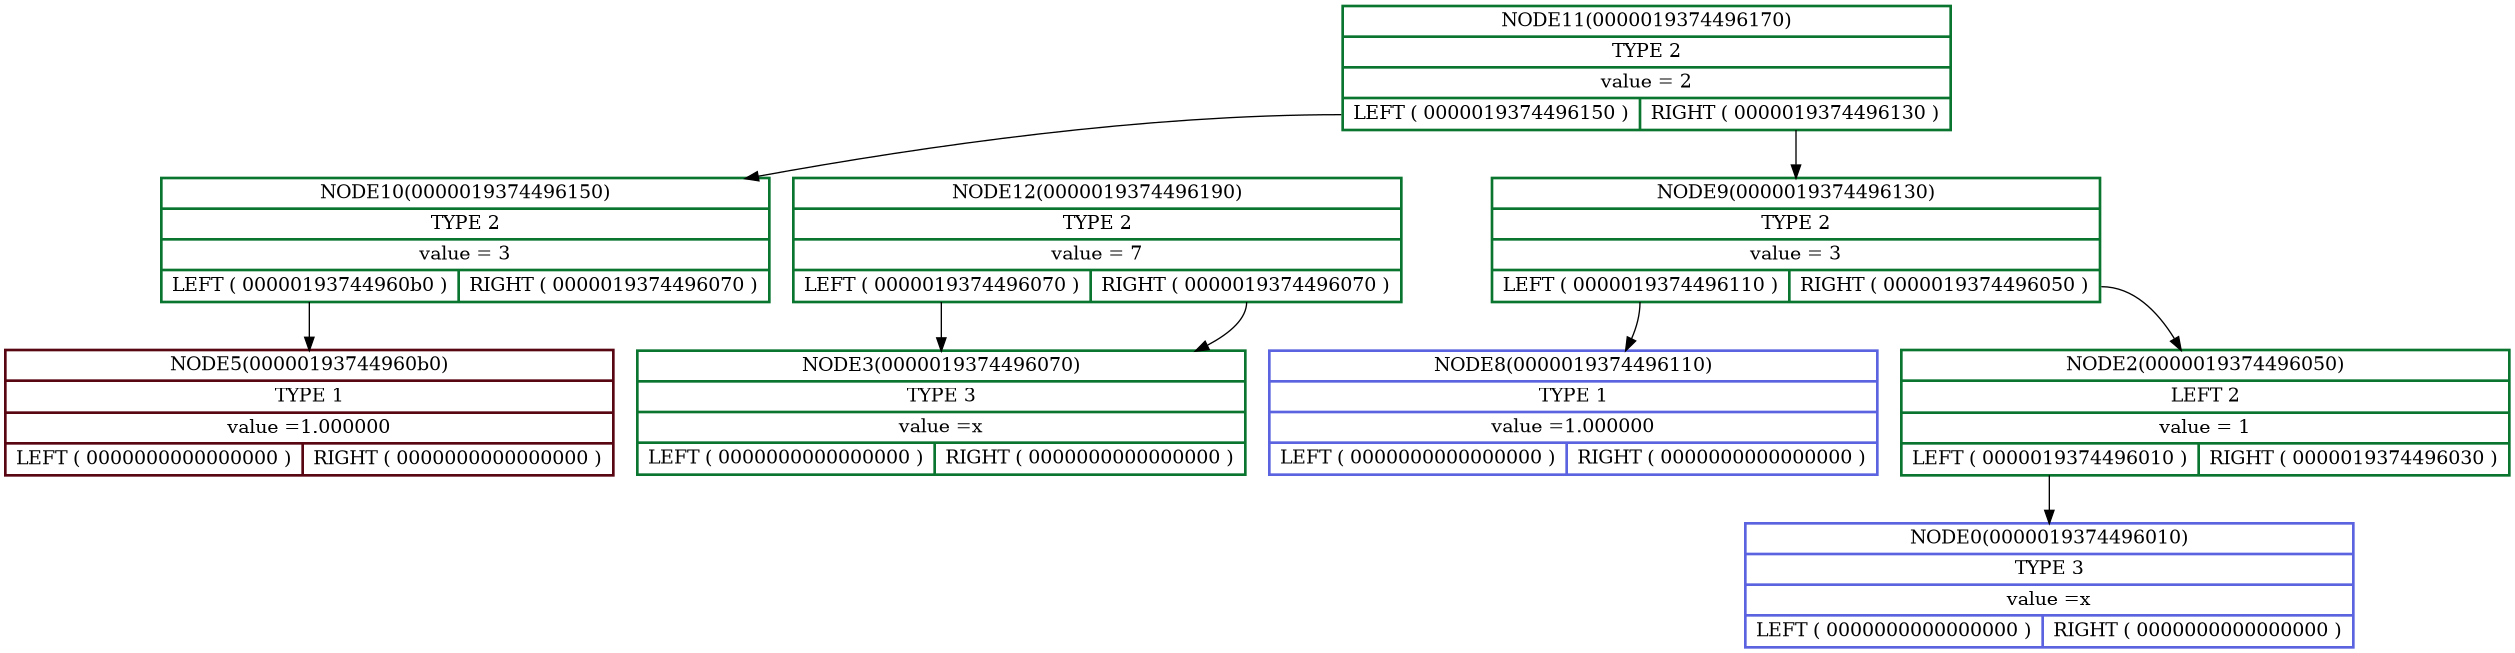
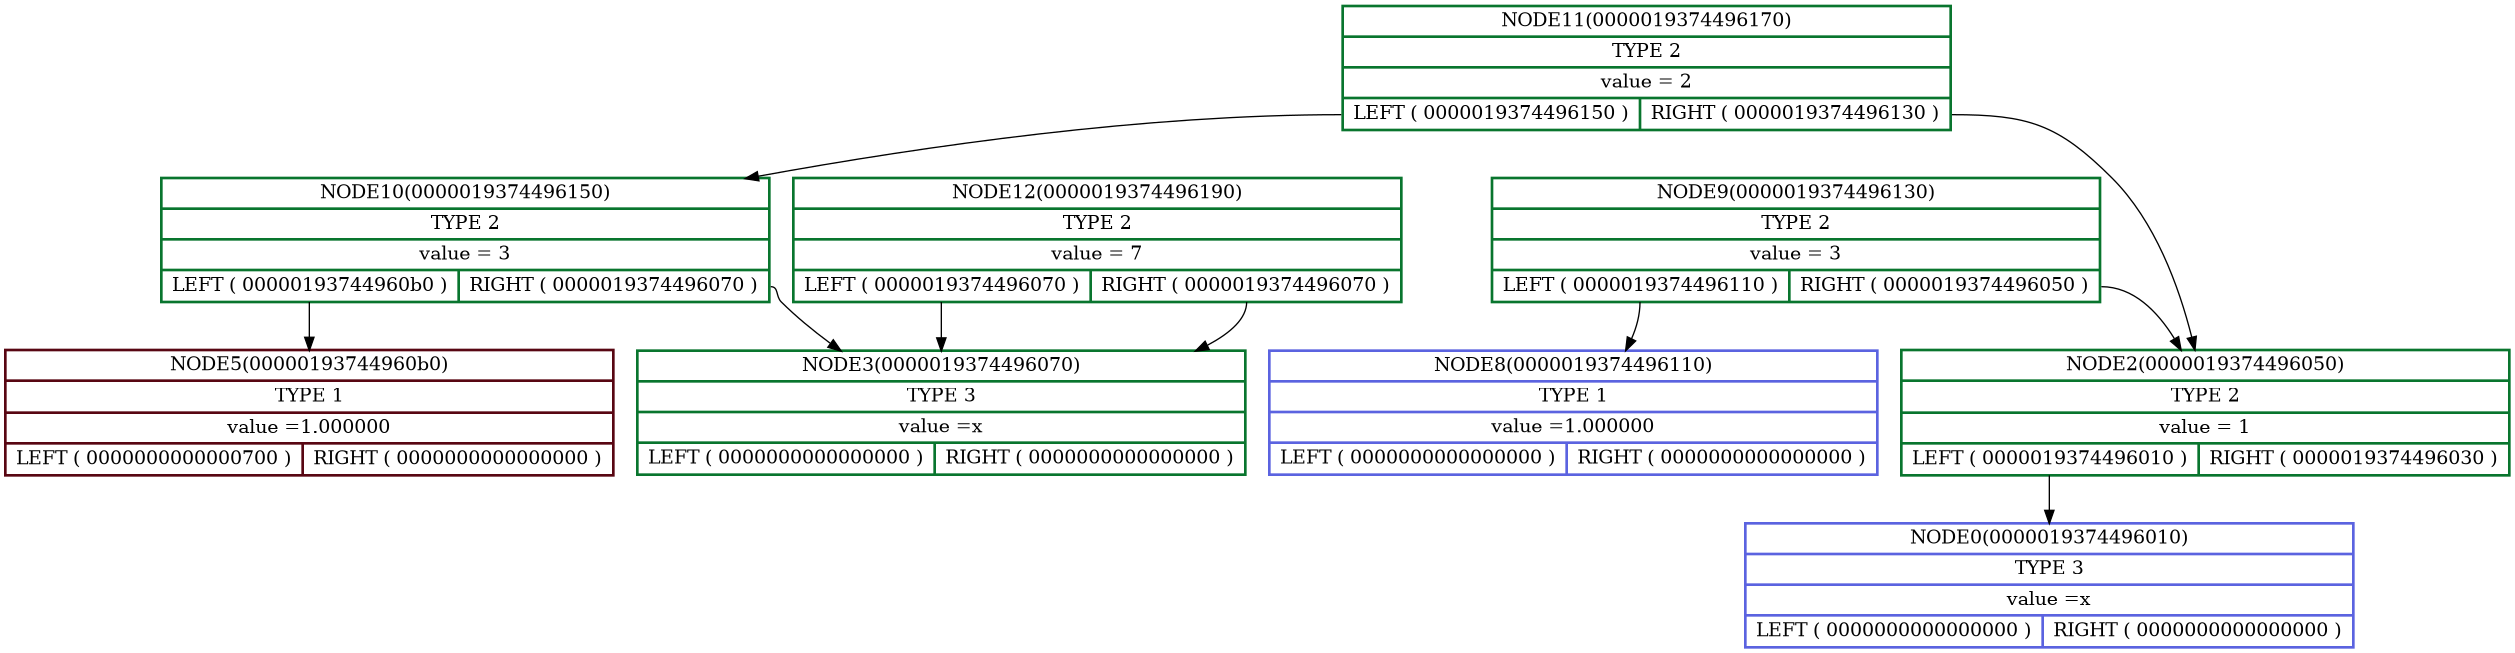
(1796, 147) -> (2112, 178)
none -> (797, 317)
(2205, 396) -> (2205, 396)
(154, 459) -> (154, 459)
